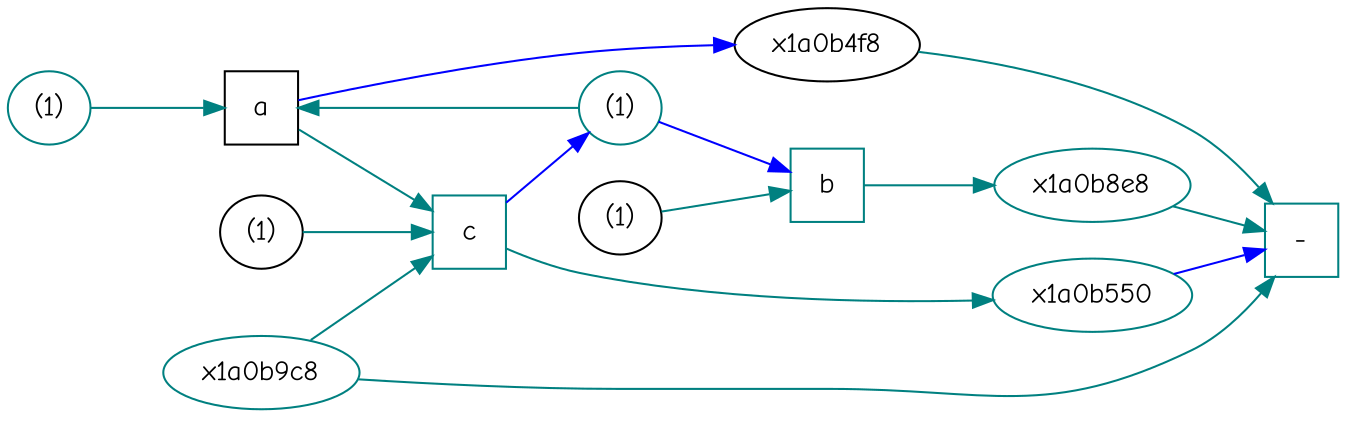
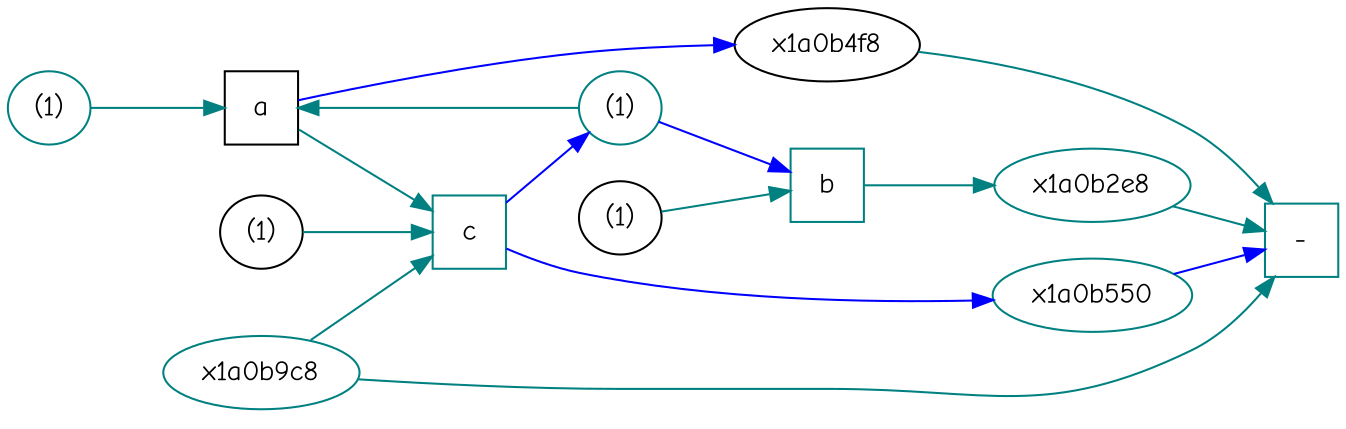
(1092, 185) -> (1092, 185)
(737, 294) -> (737, 294)
